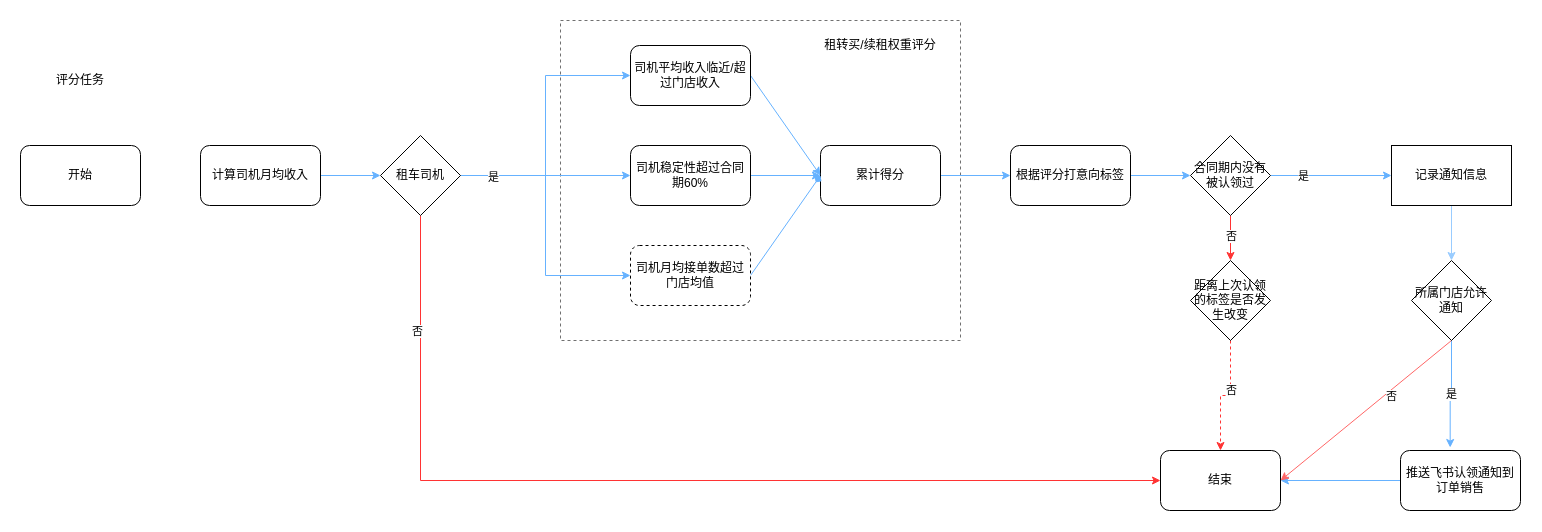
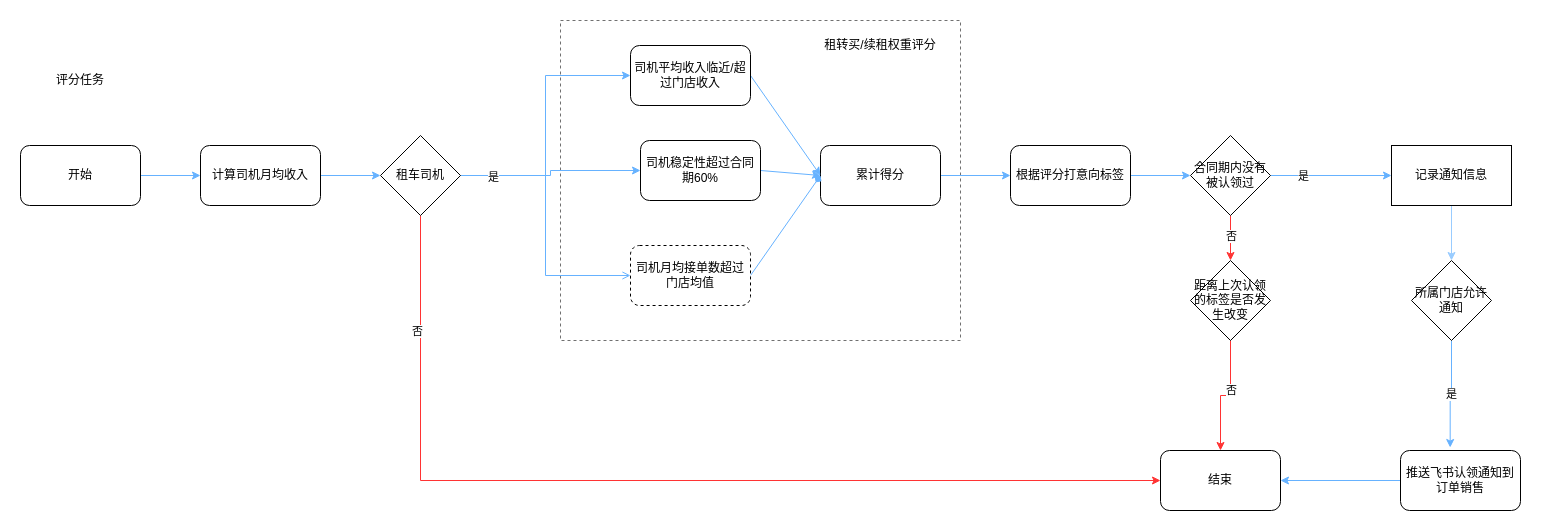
none -> (167, 176)
(691, 176) -> (701, 171)
(622, 276) -> (623, 276)
(1368, 409) -> none
(1221, 419) -> (1221, 419)
